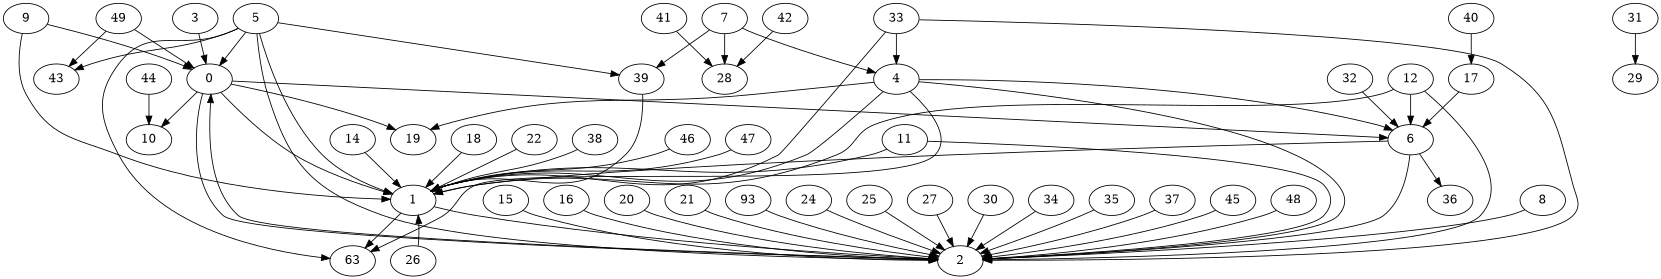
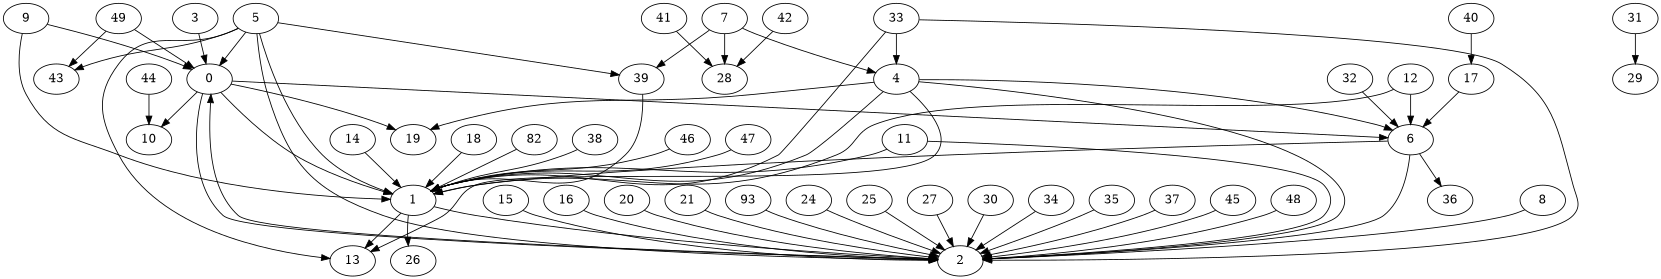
(534, 140) -> (534, 140)
(419, 235) -> (408, 227)
(1313, 247) -> none
(353, 261) -> (353, 261)
